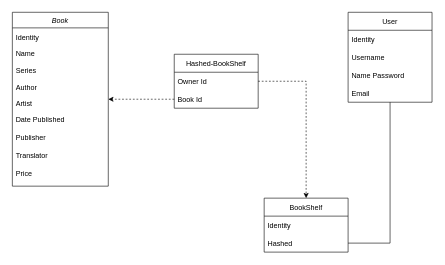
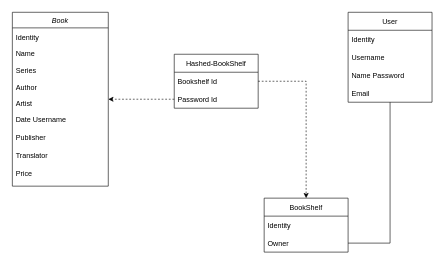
(193, 82) -> (200, 82)
(191, 100) -> (199, 100)
(41, 120) -> (41, 120)
(280, 244) -> (278, 244)
